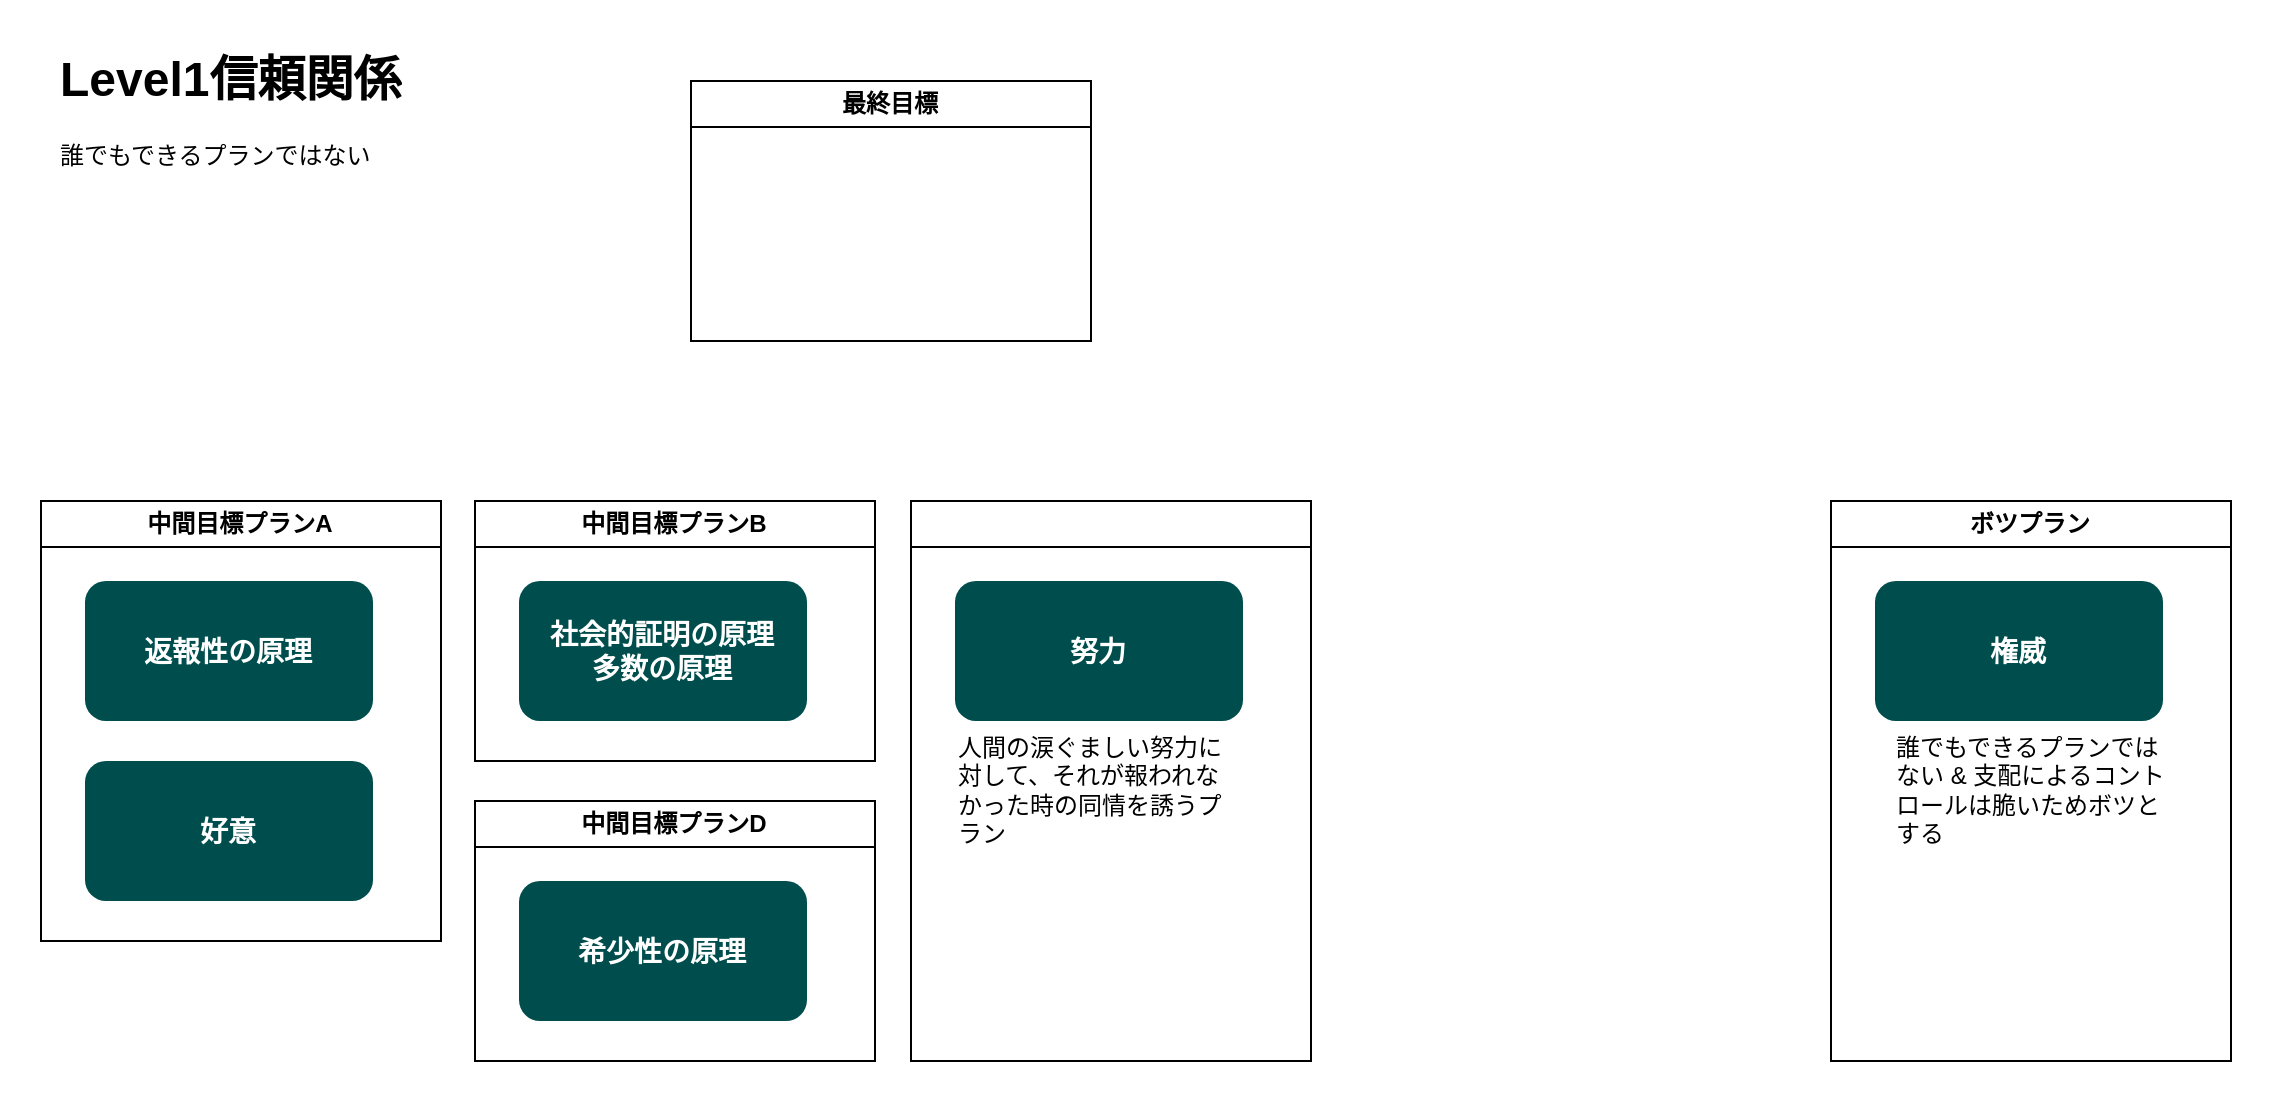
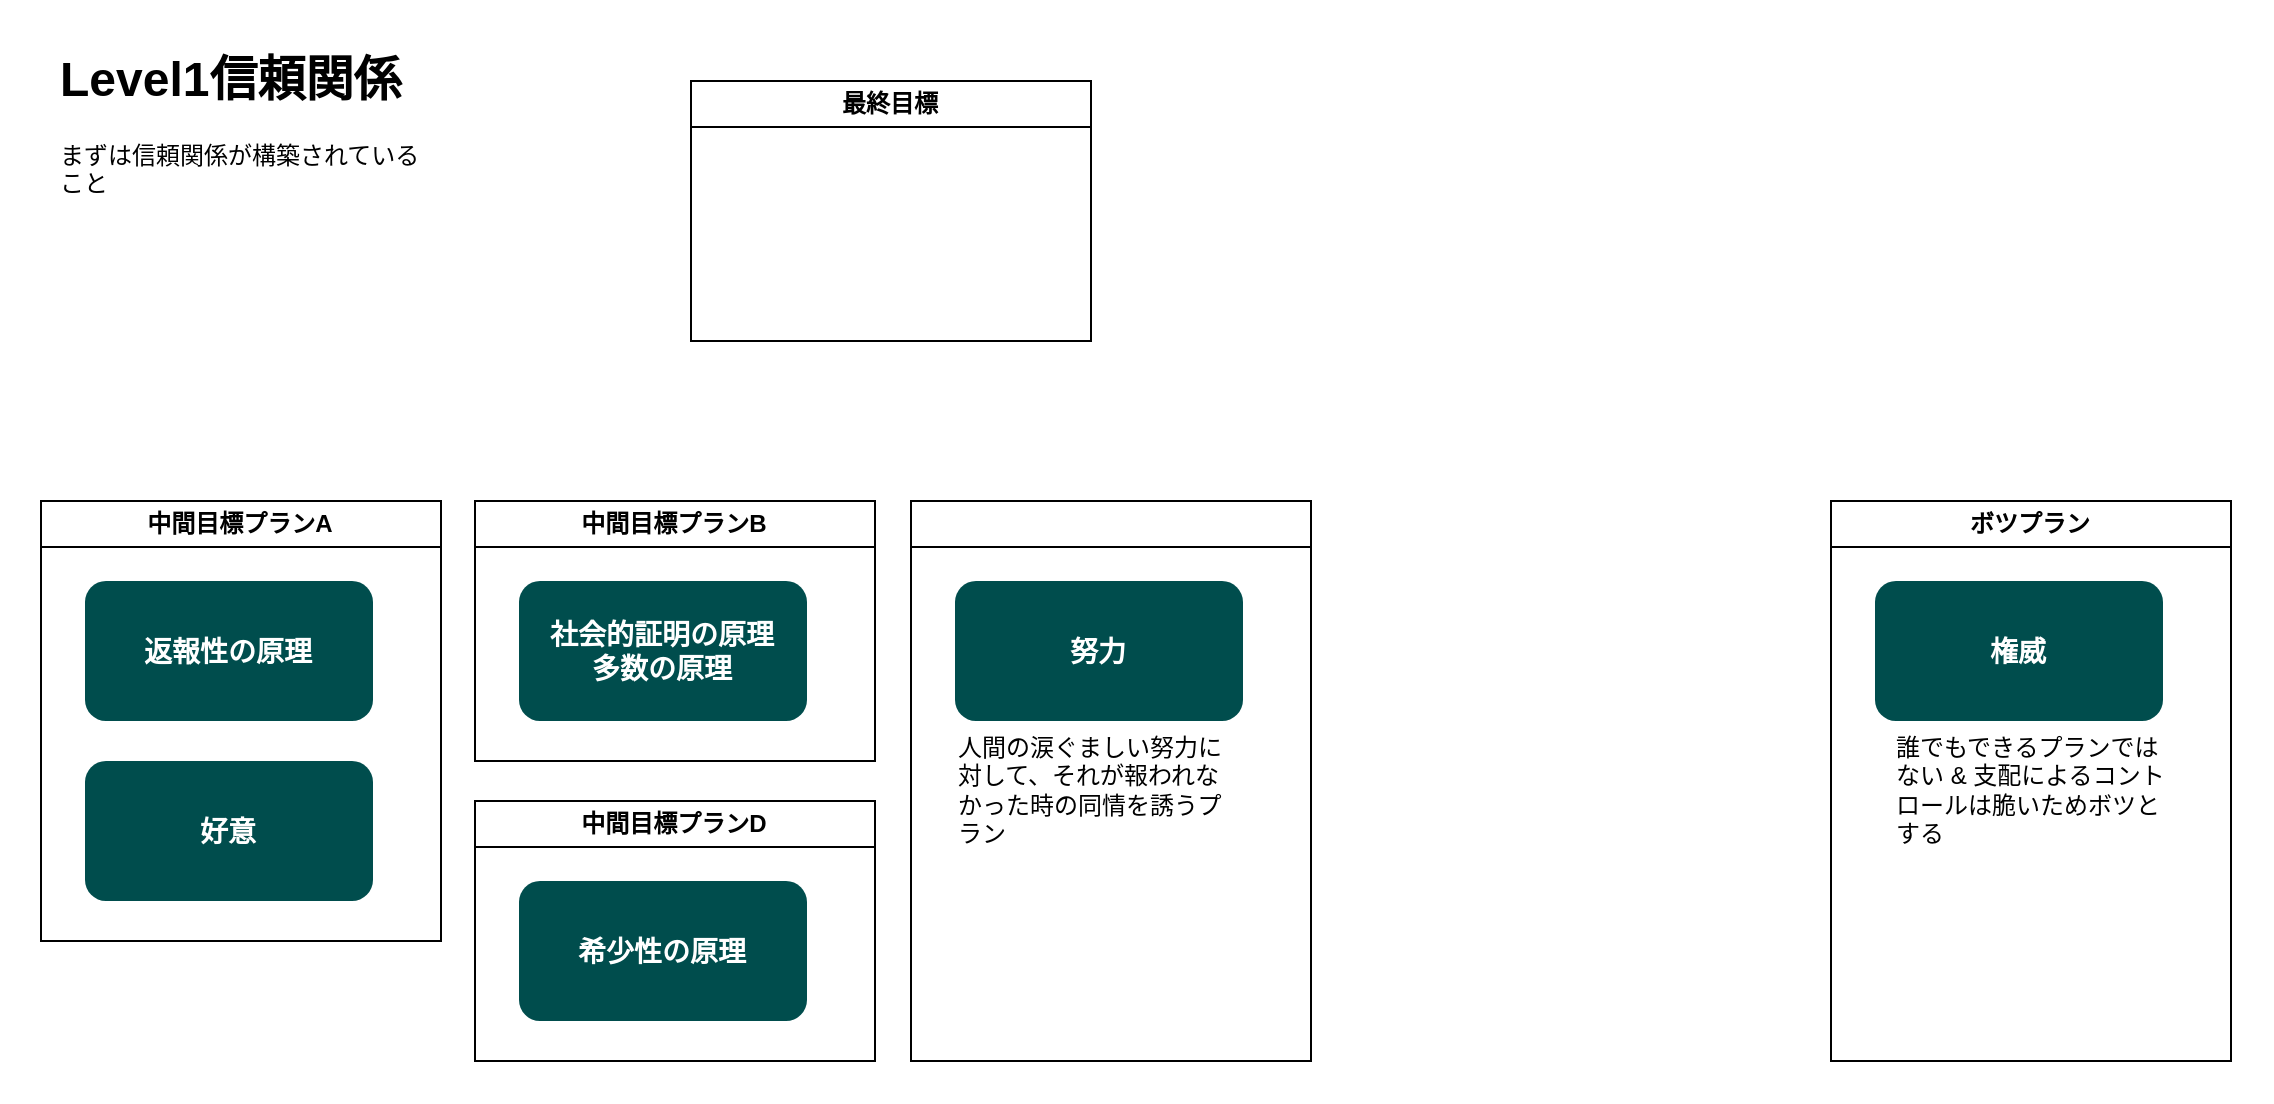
(217, 50) -> (243, 64)
